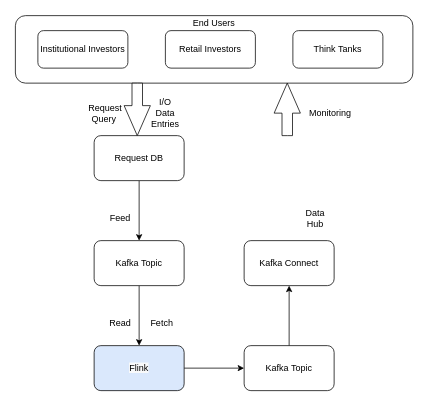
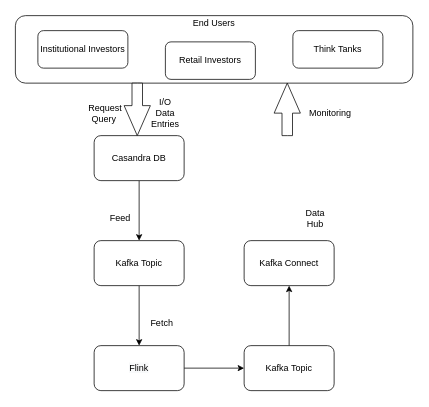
(210, 49) -> (210, 60)
(139, 158) -> (139, 158)
(120, 323) -> none
(139, 368) -> (139, 368)
